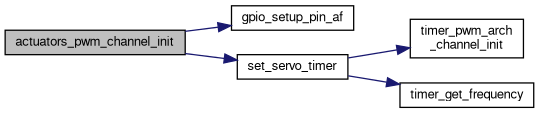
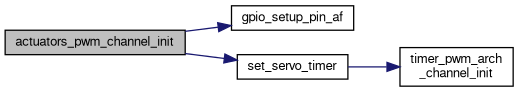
(467, 95) -> none
